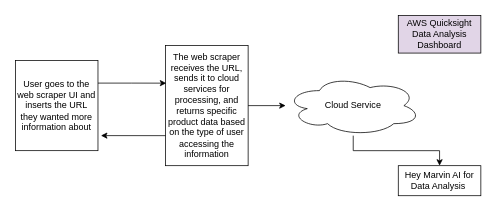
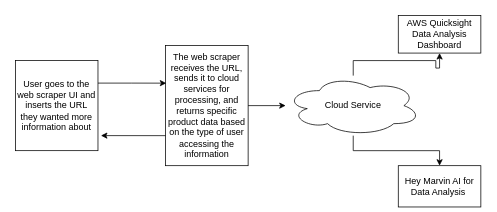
(439, 34) -> (439, 34)
none -> (396, 60)
(439, 180) -> (439, 186)
